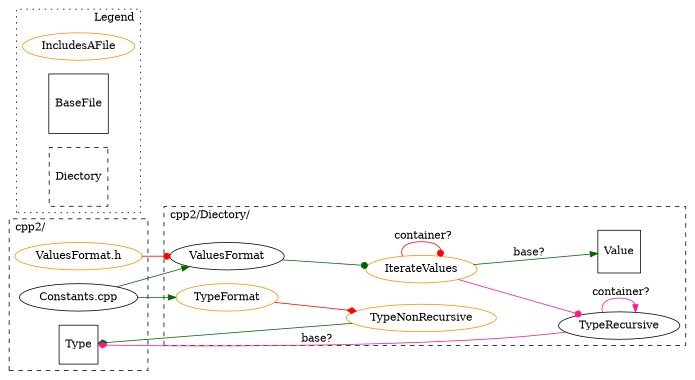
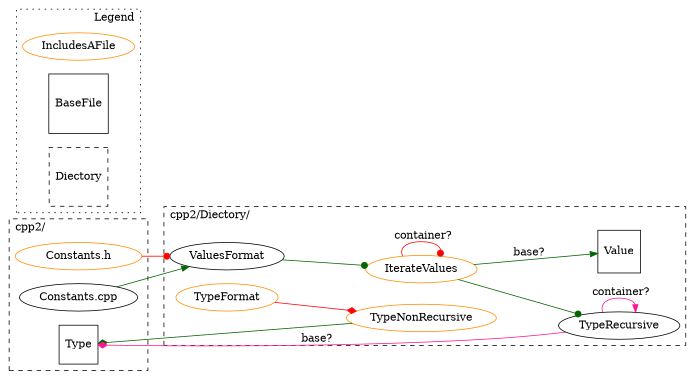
(79, 256) -> (79, 256)
(517, 296) -> (517, 296)
(153, 297) -> none
